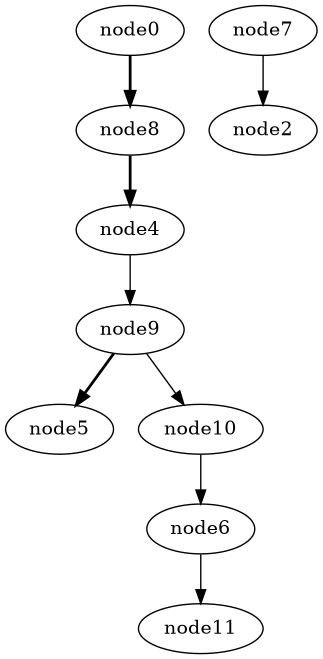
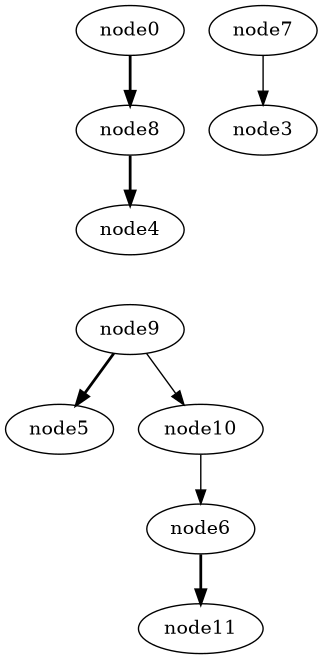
(263, 130) -> (263, 130)
(130, 273) -> none
(201, 572) -> (201, 572)
